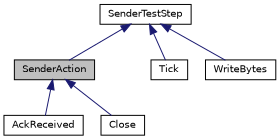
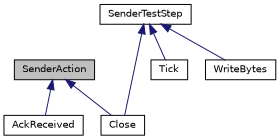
(96, 45) -> (133, 75)
